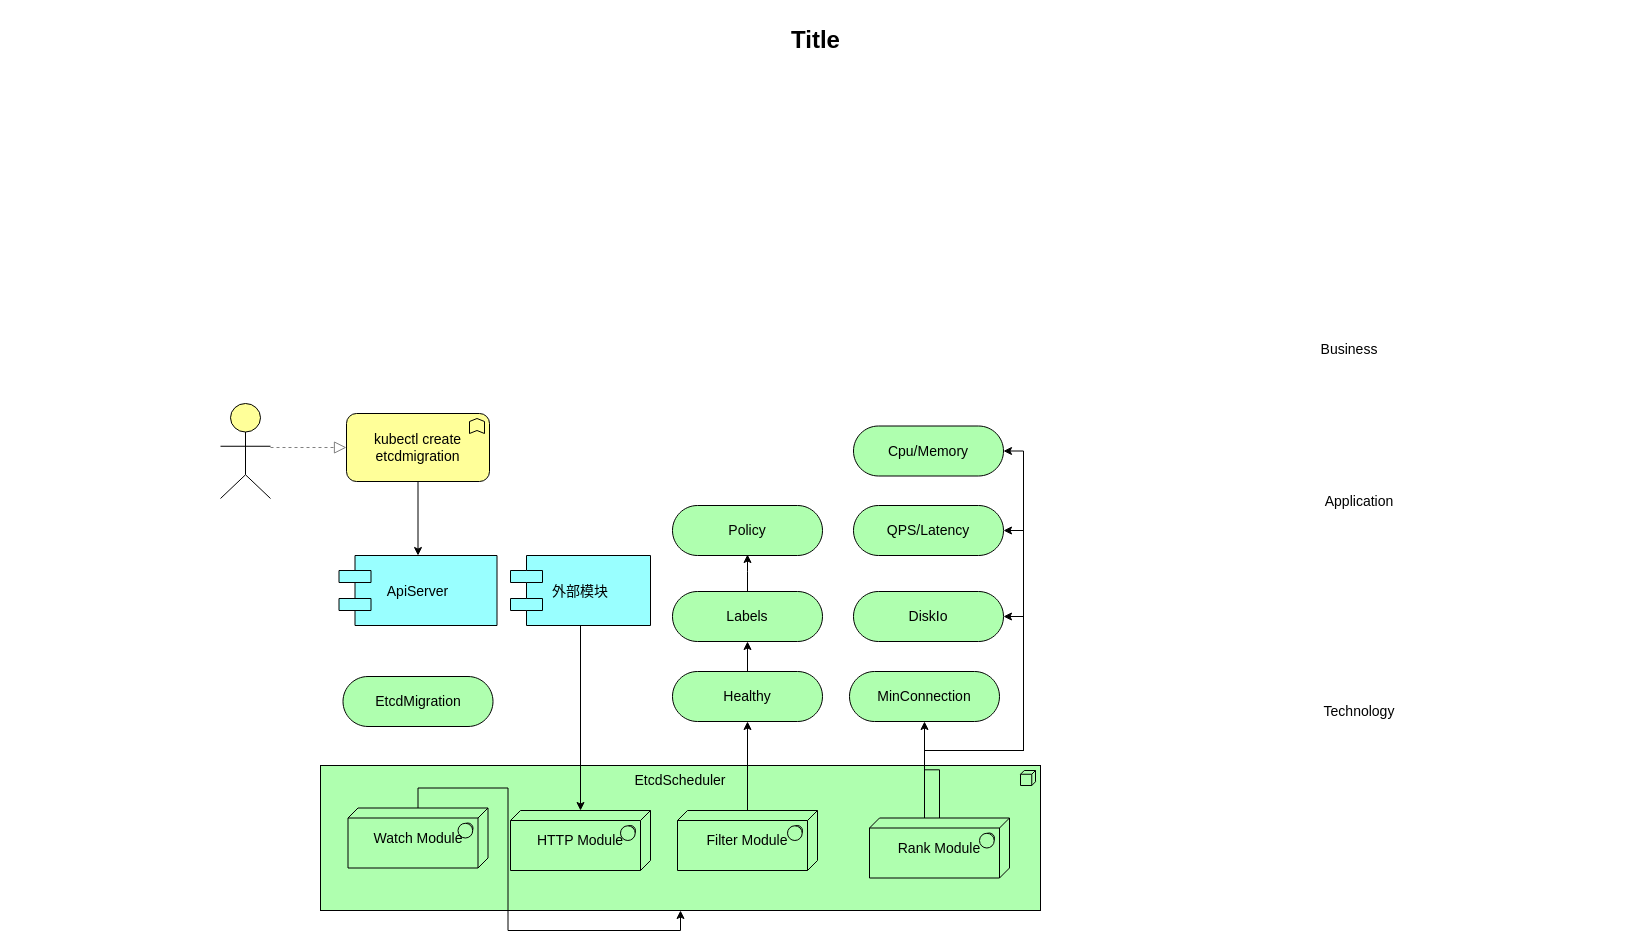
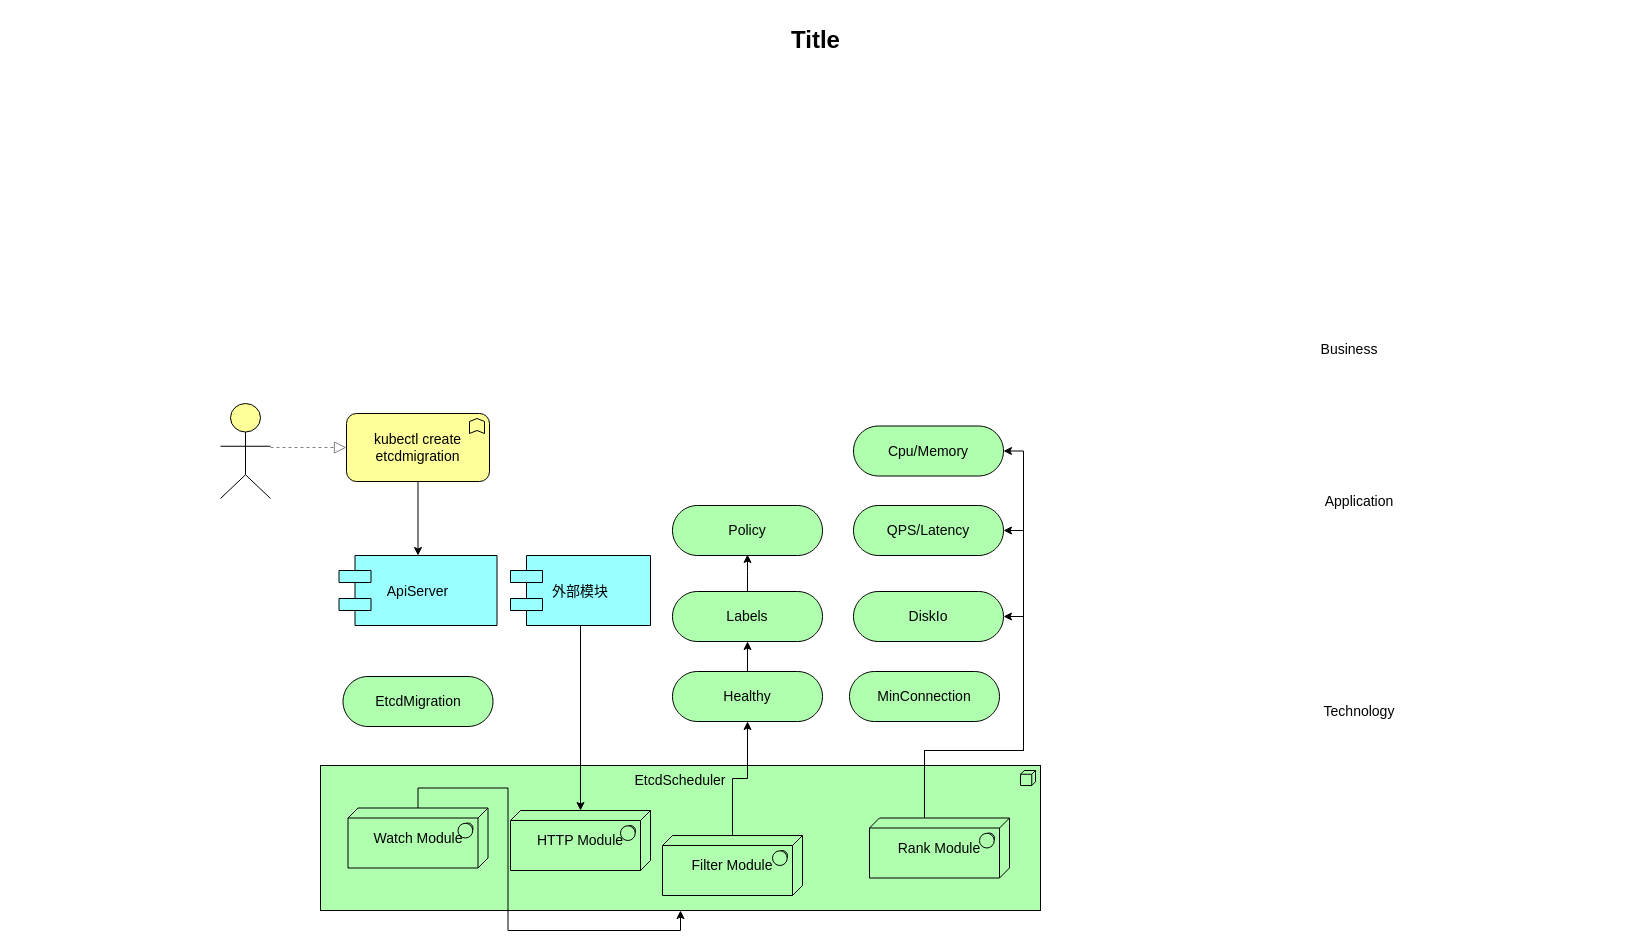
(940, 787) -> none
(748, 841) -> (733, 866)
